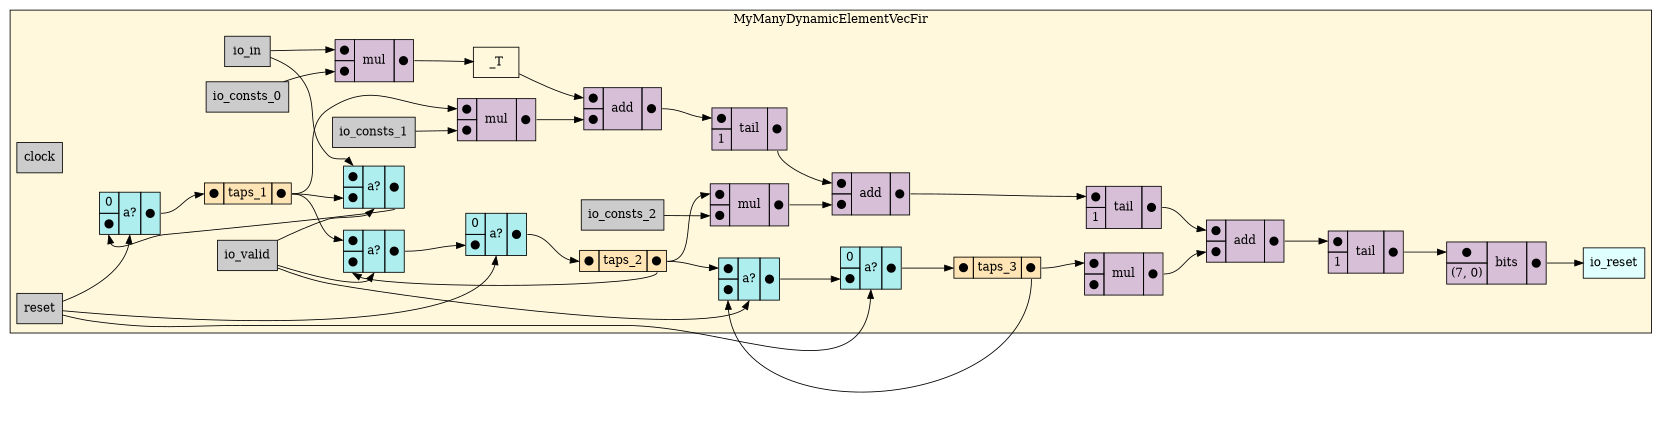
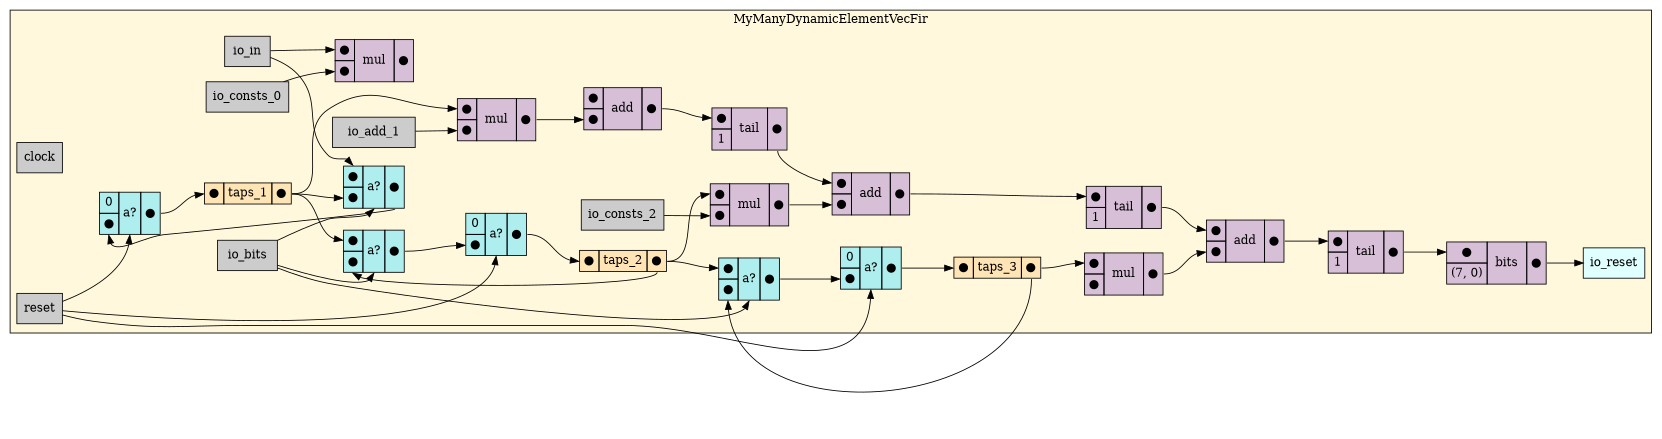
(496, 62) -> none
(374, 132) -> (374, 132)
(247, 255) -> (247, 255)
